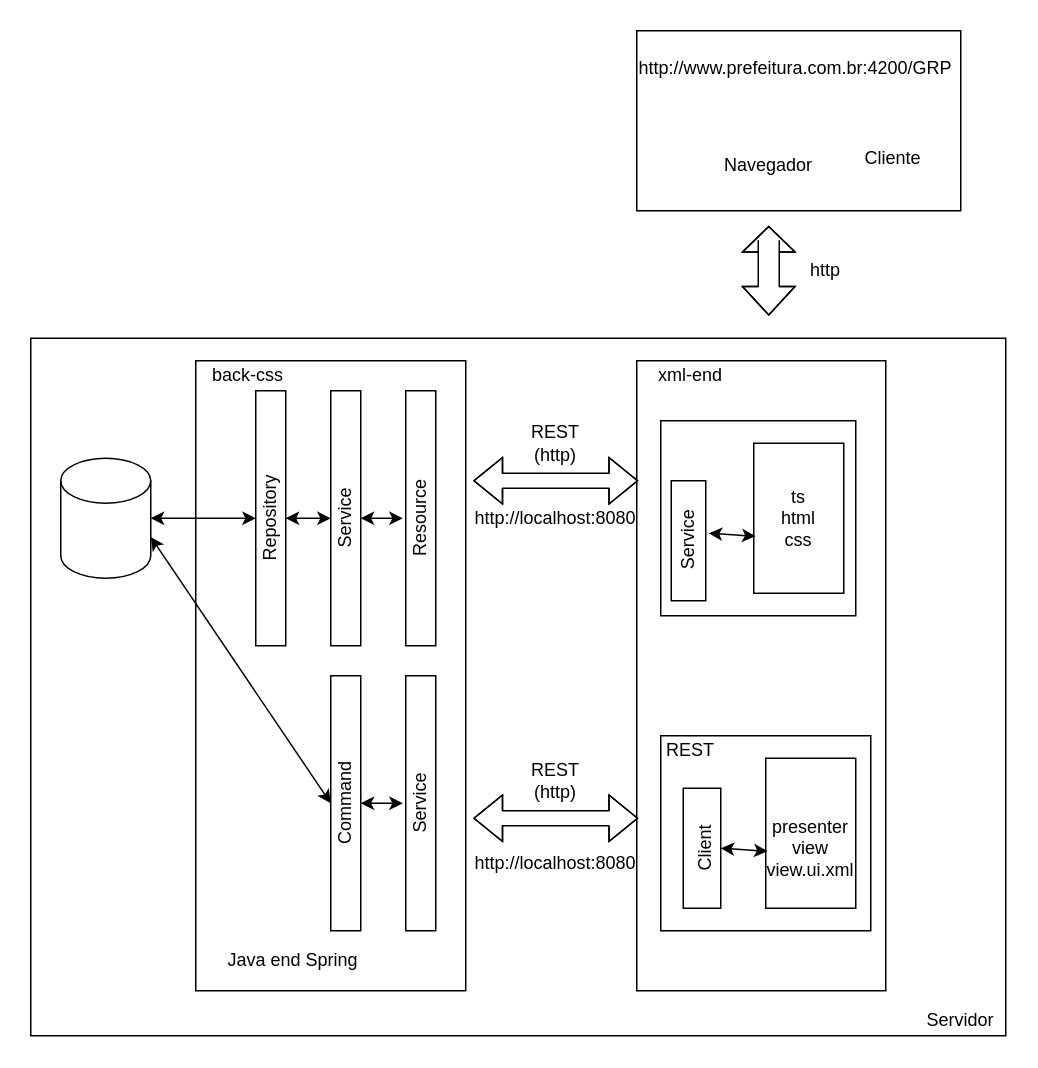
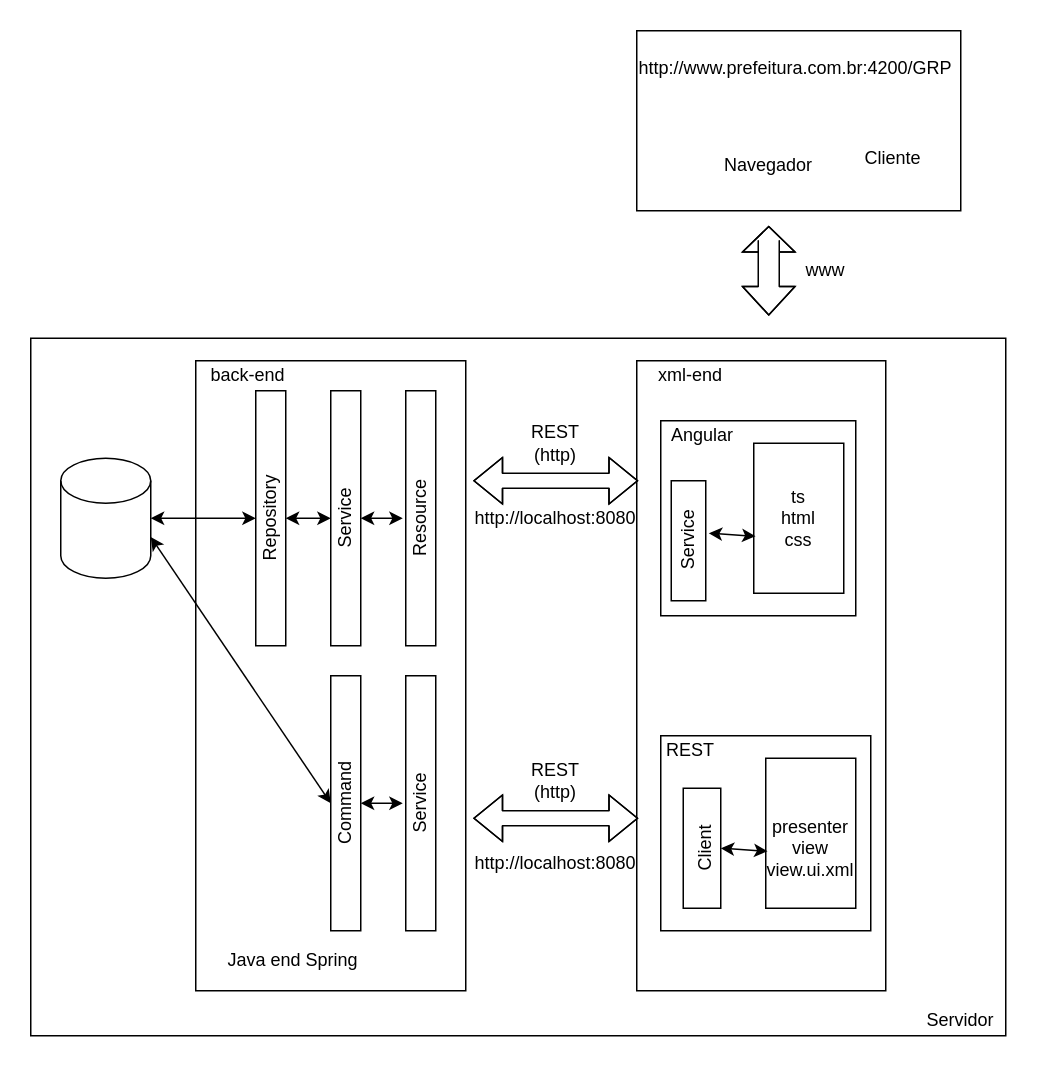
(826, 271) -> (826, 271)
(248, 376) -> (248, 376)
none -> (702, 436)
